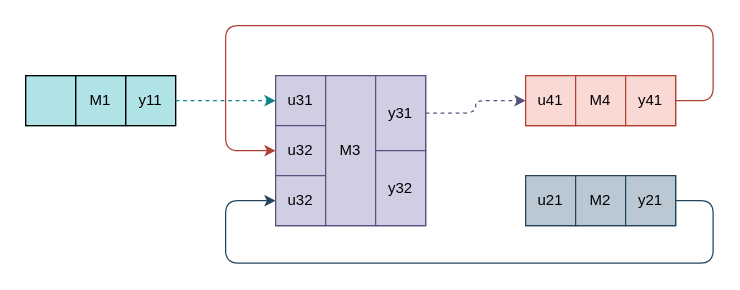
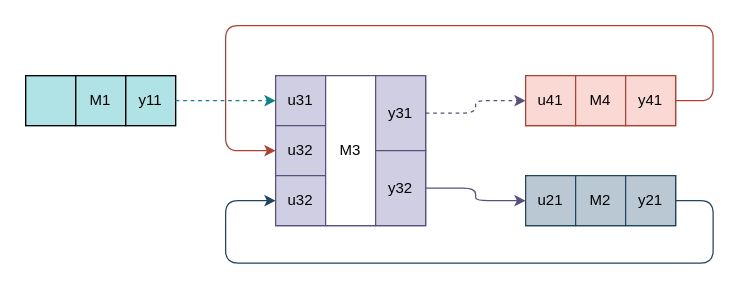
(351, 151) -> (351, 151)
none -> (475, 191)
